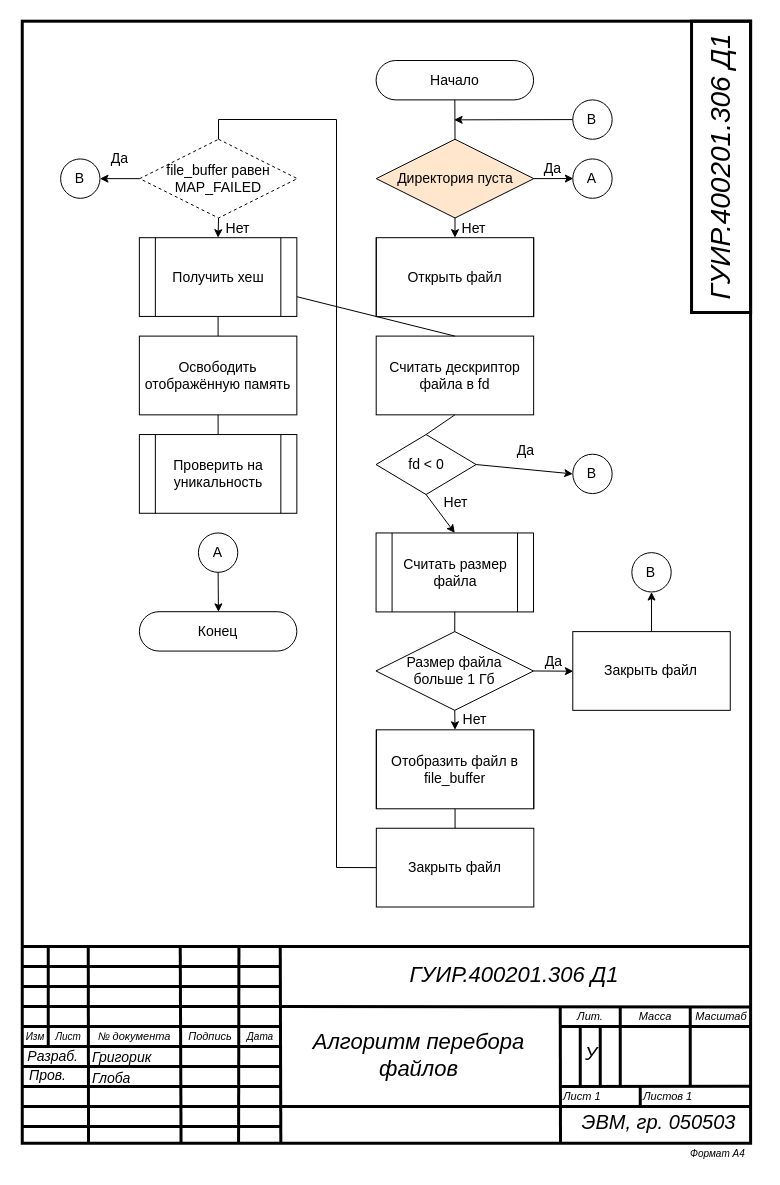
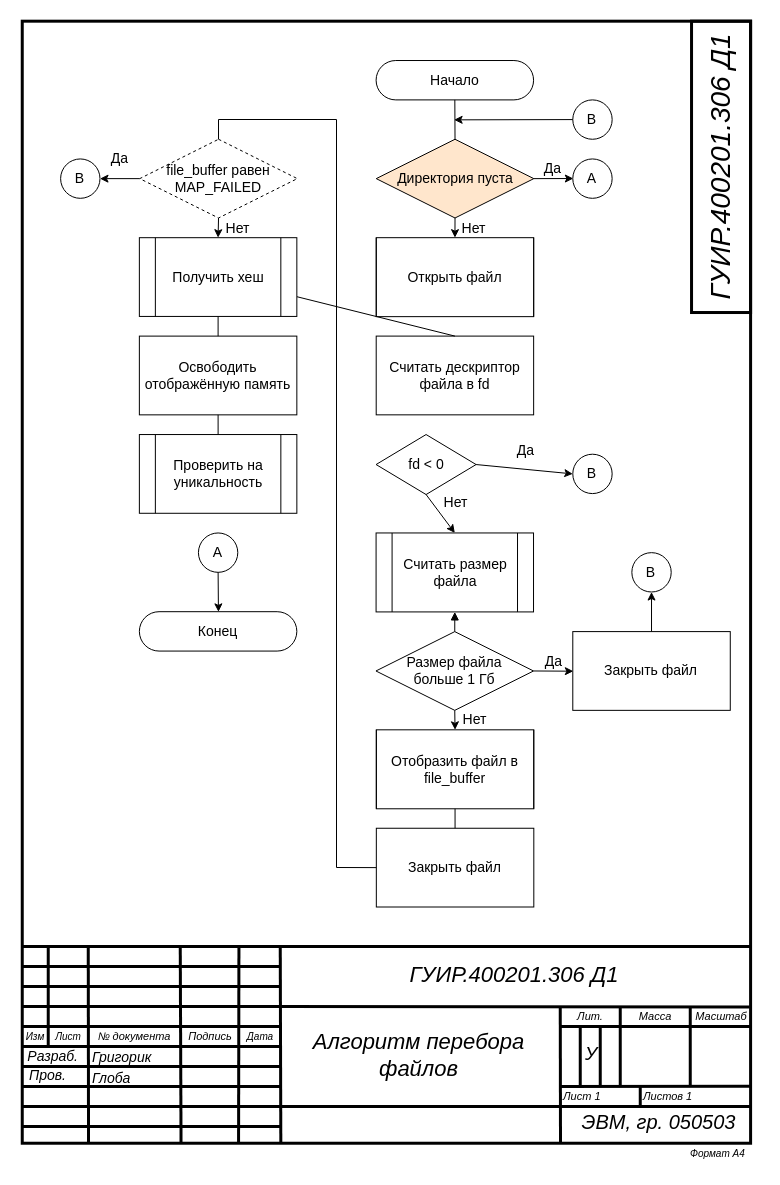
(440, 425) -> none
(455, 617) -> (455, 621)
